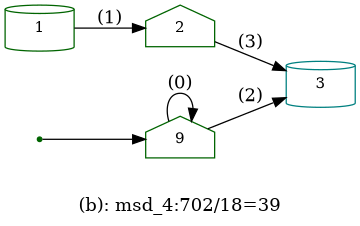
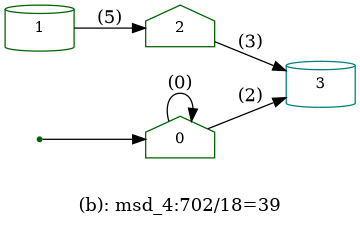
(110, 19) -> (110, 19)
(180, 139) -> (180, 139)
